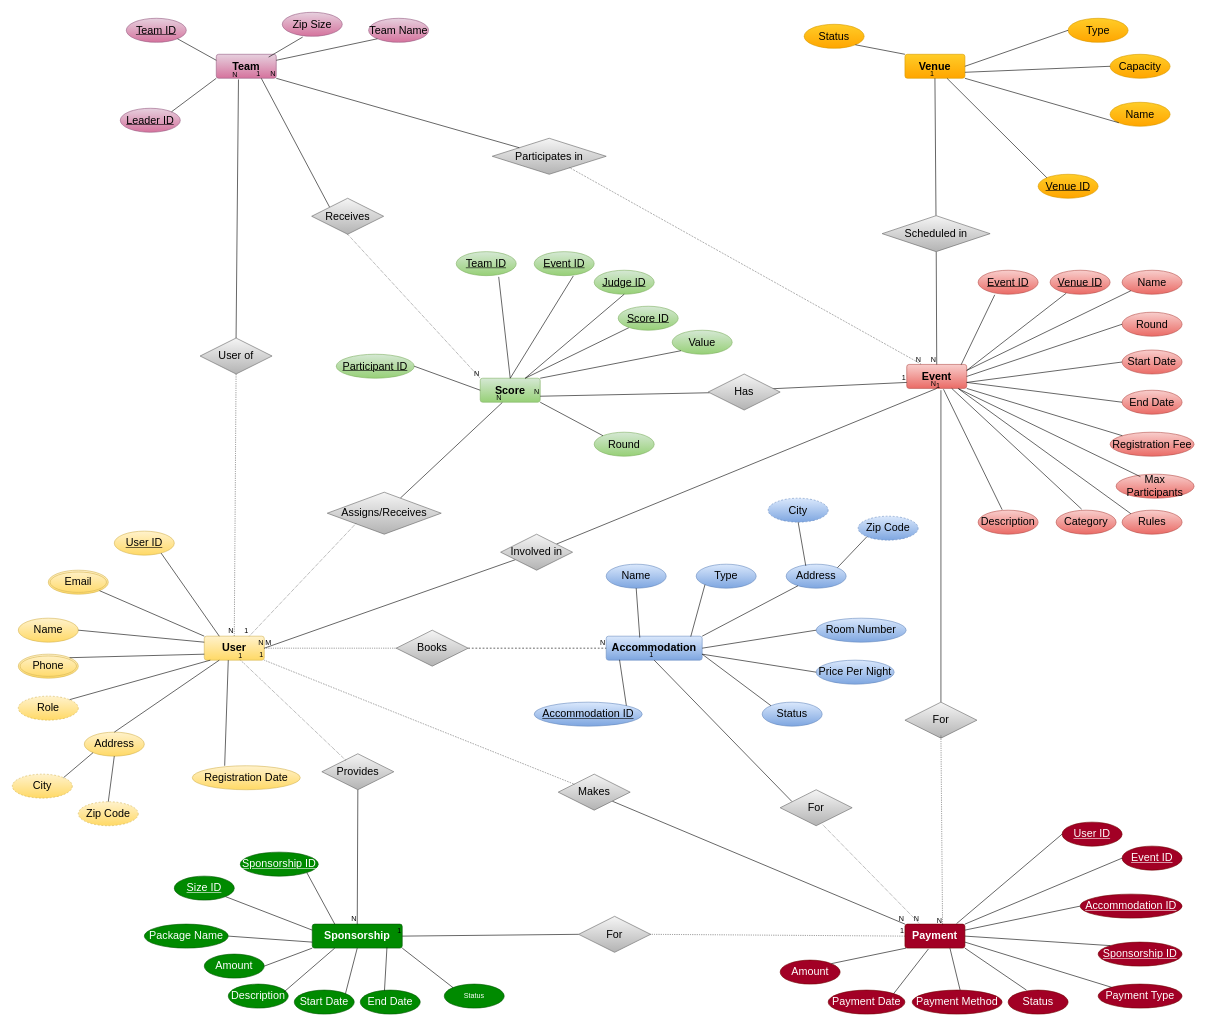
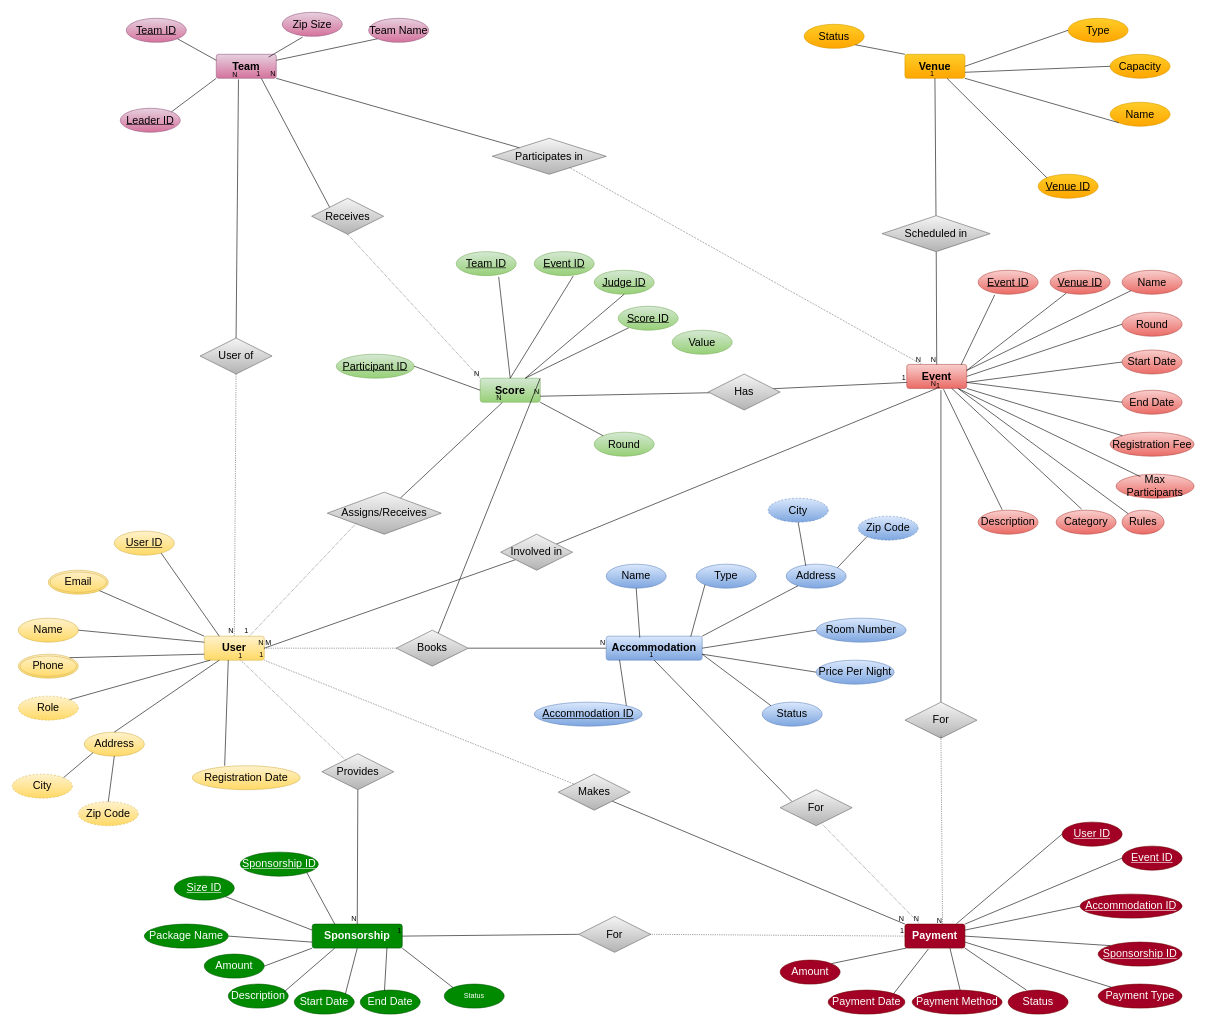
(610, 365) -> (489, 506)
(1152, 522) -> (1143, 522)
(537, 648) -> (537, 648)
